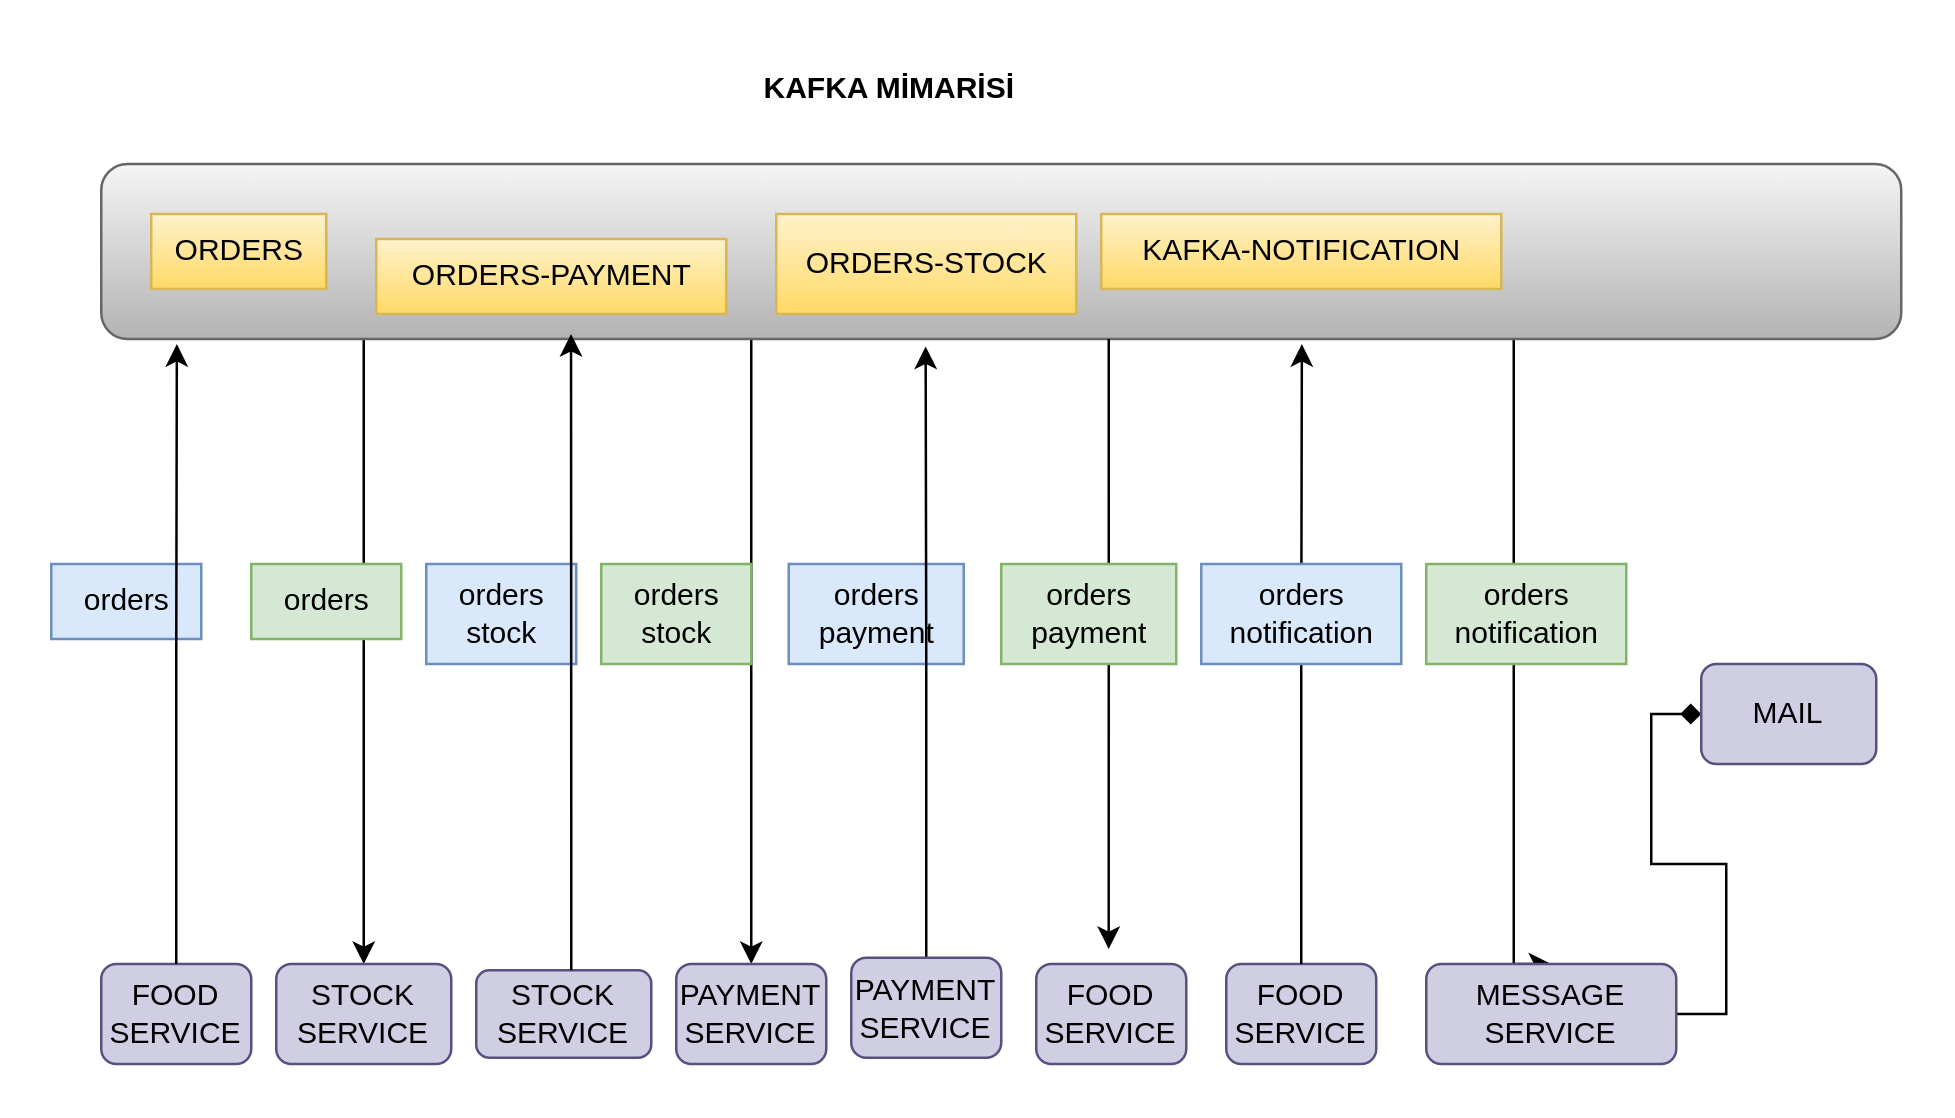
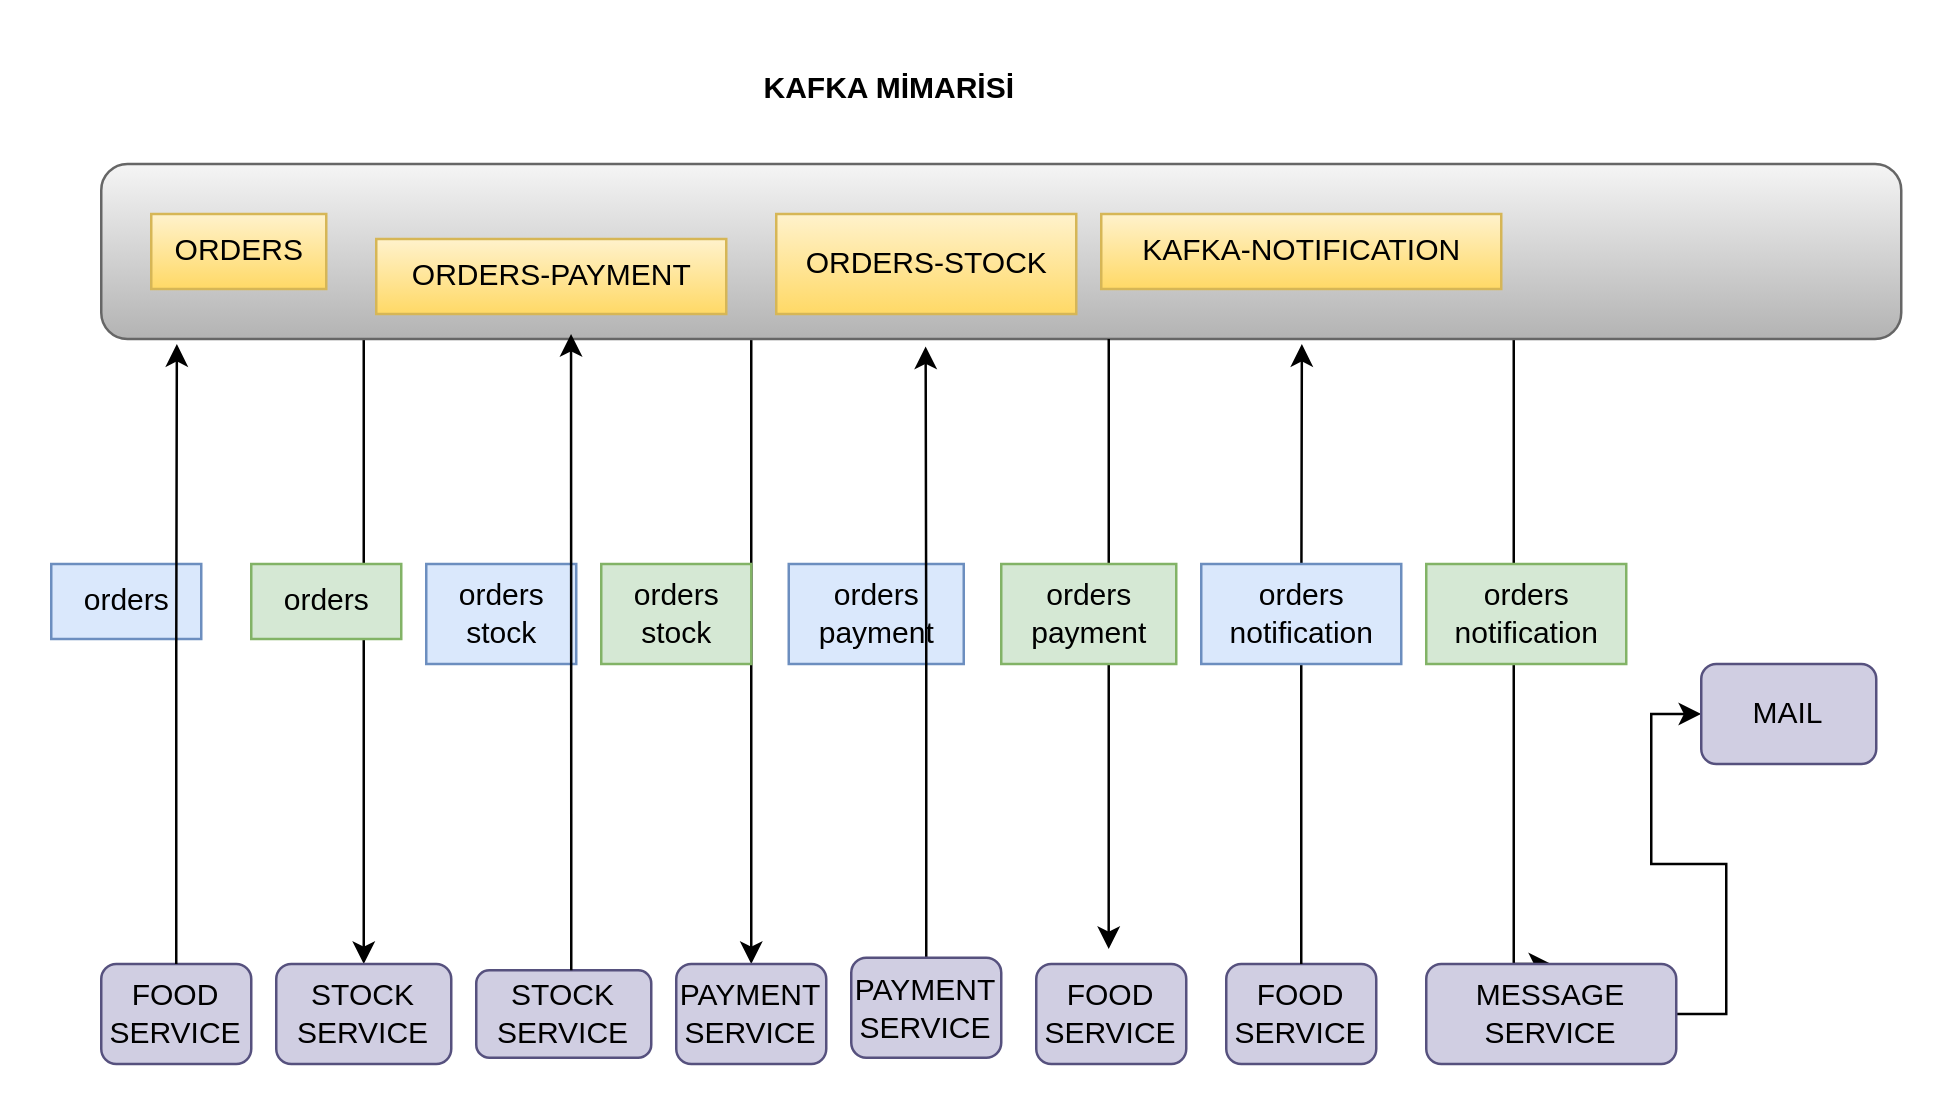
(1681, 714) -> (1682, 714)
